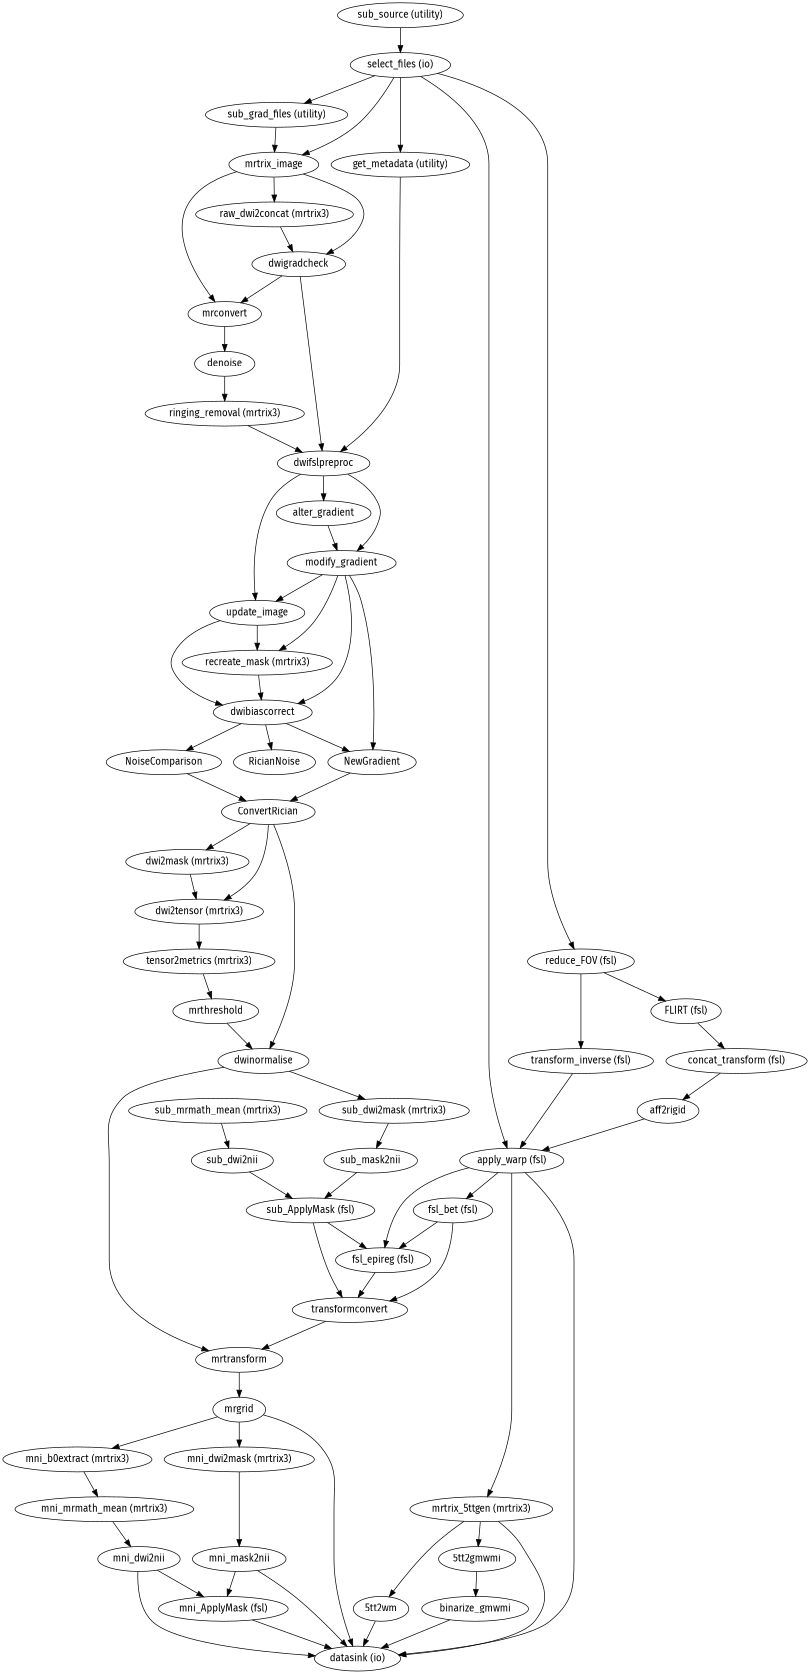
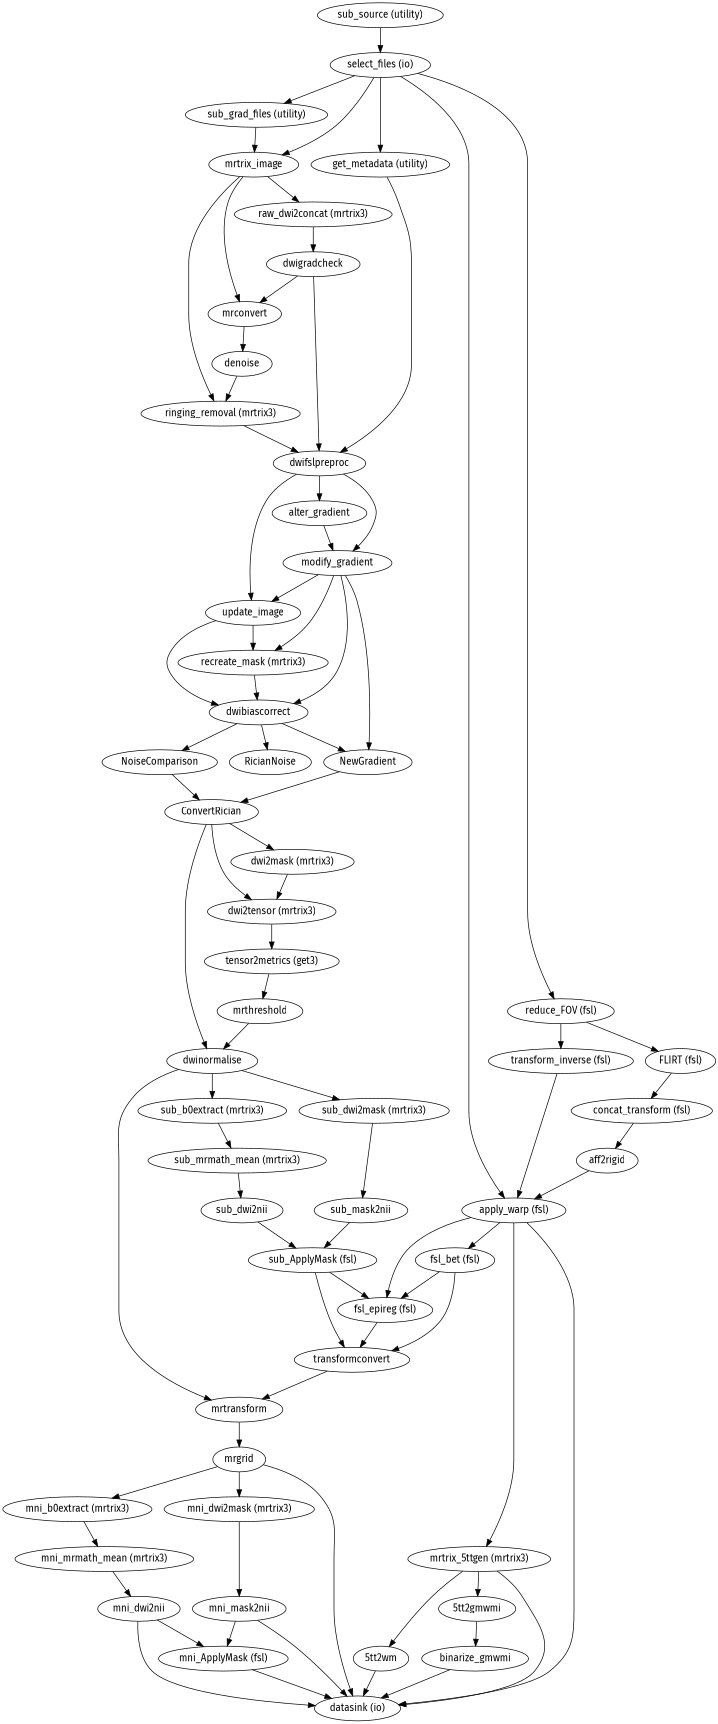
(359, 202) -> (189, 279)
(199, 961) -> (272, 961)
none -> (212, 1111)
